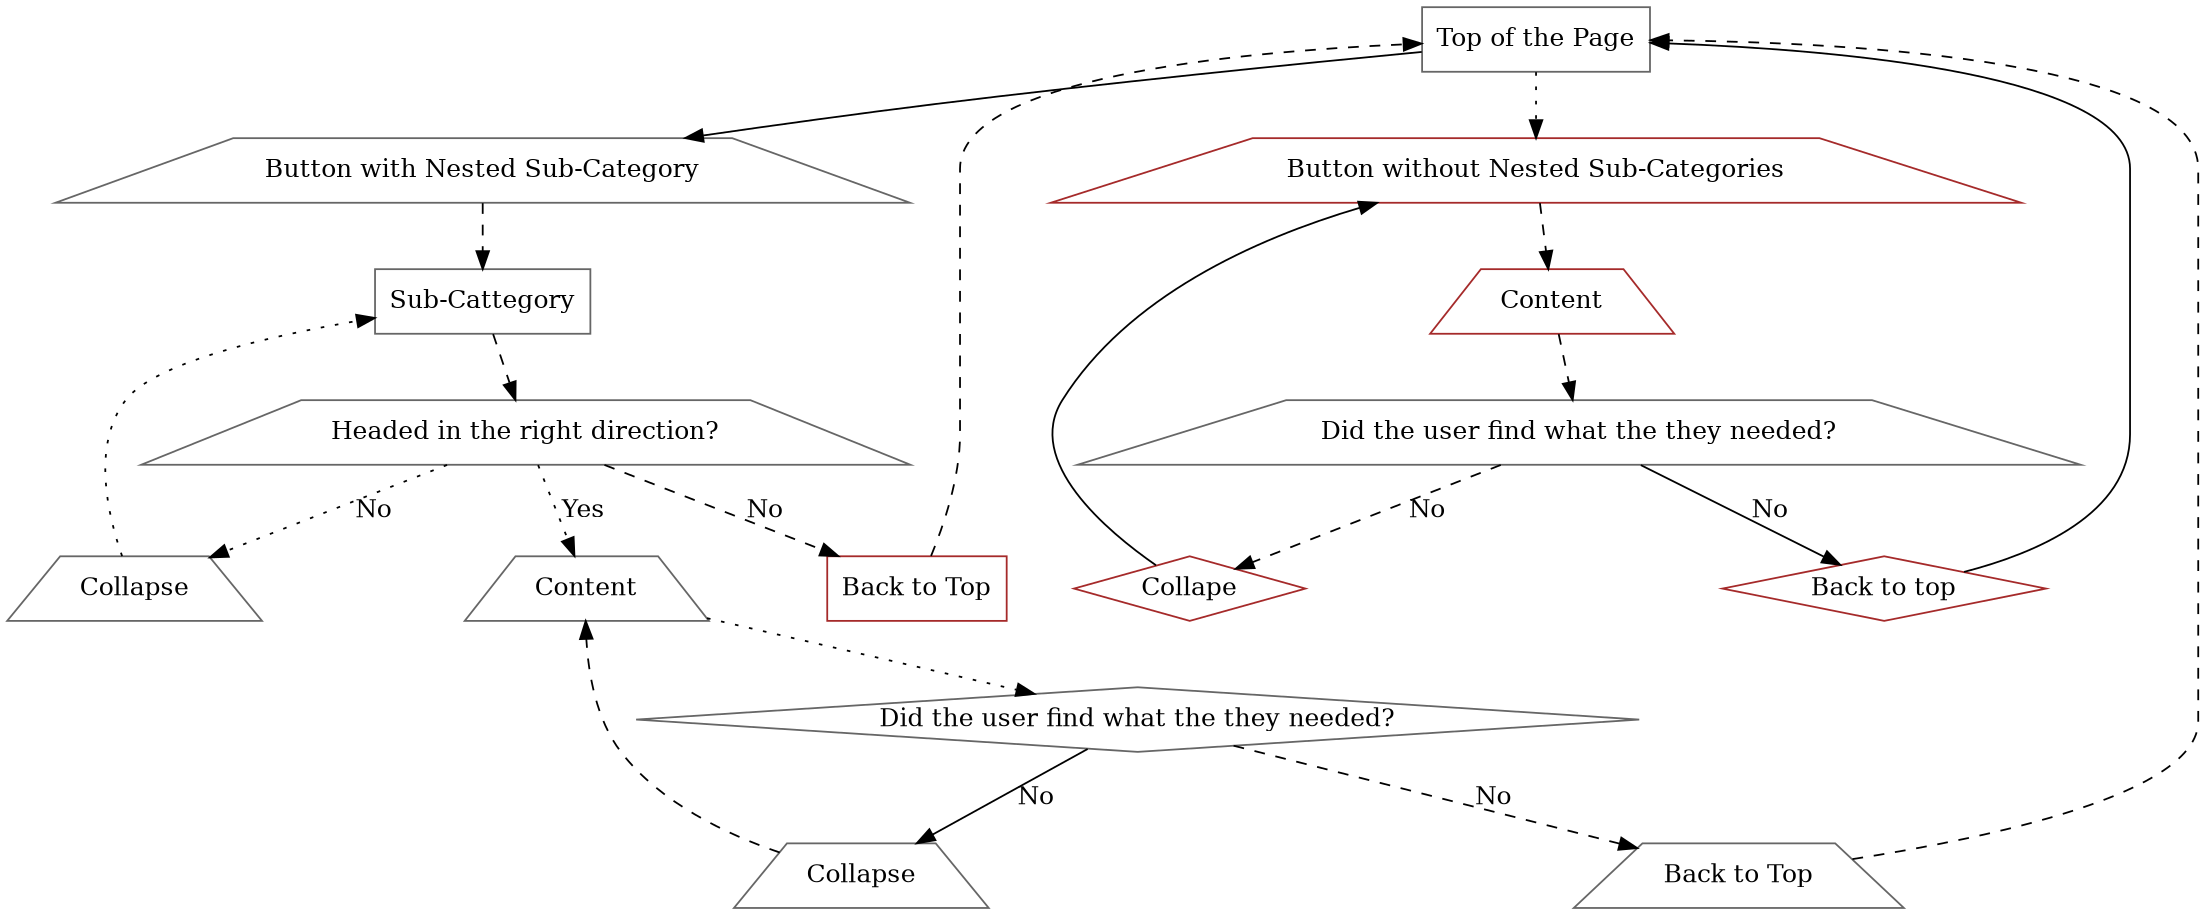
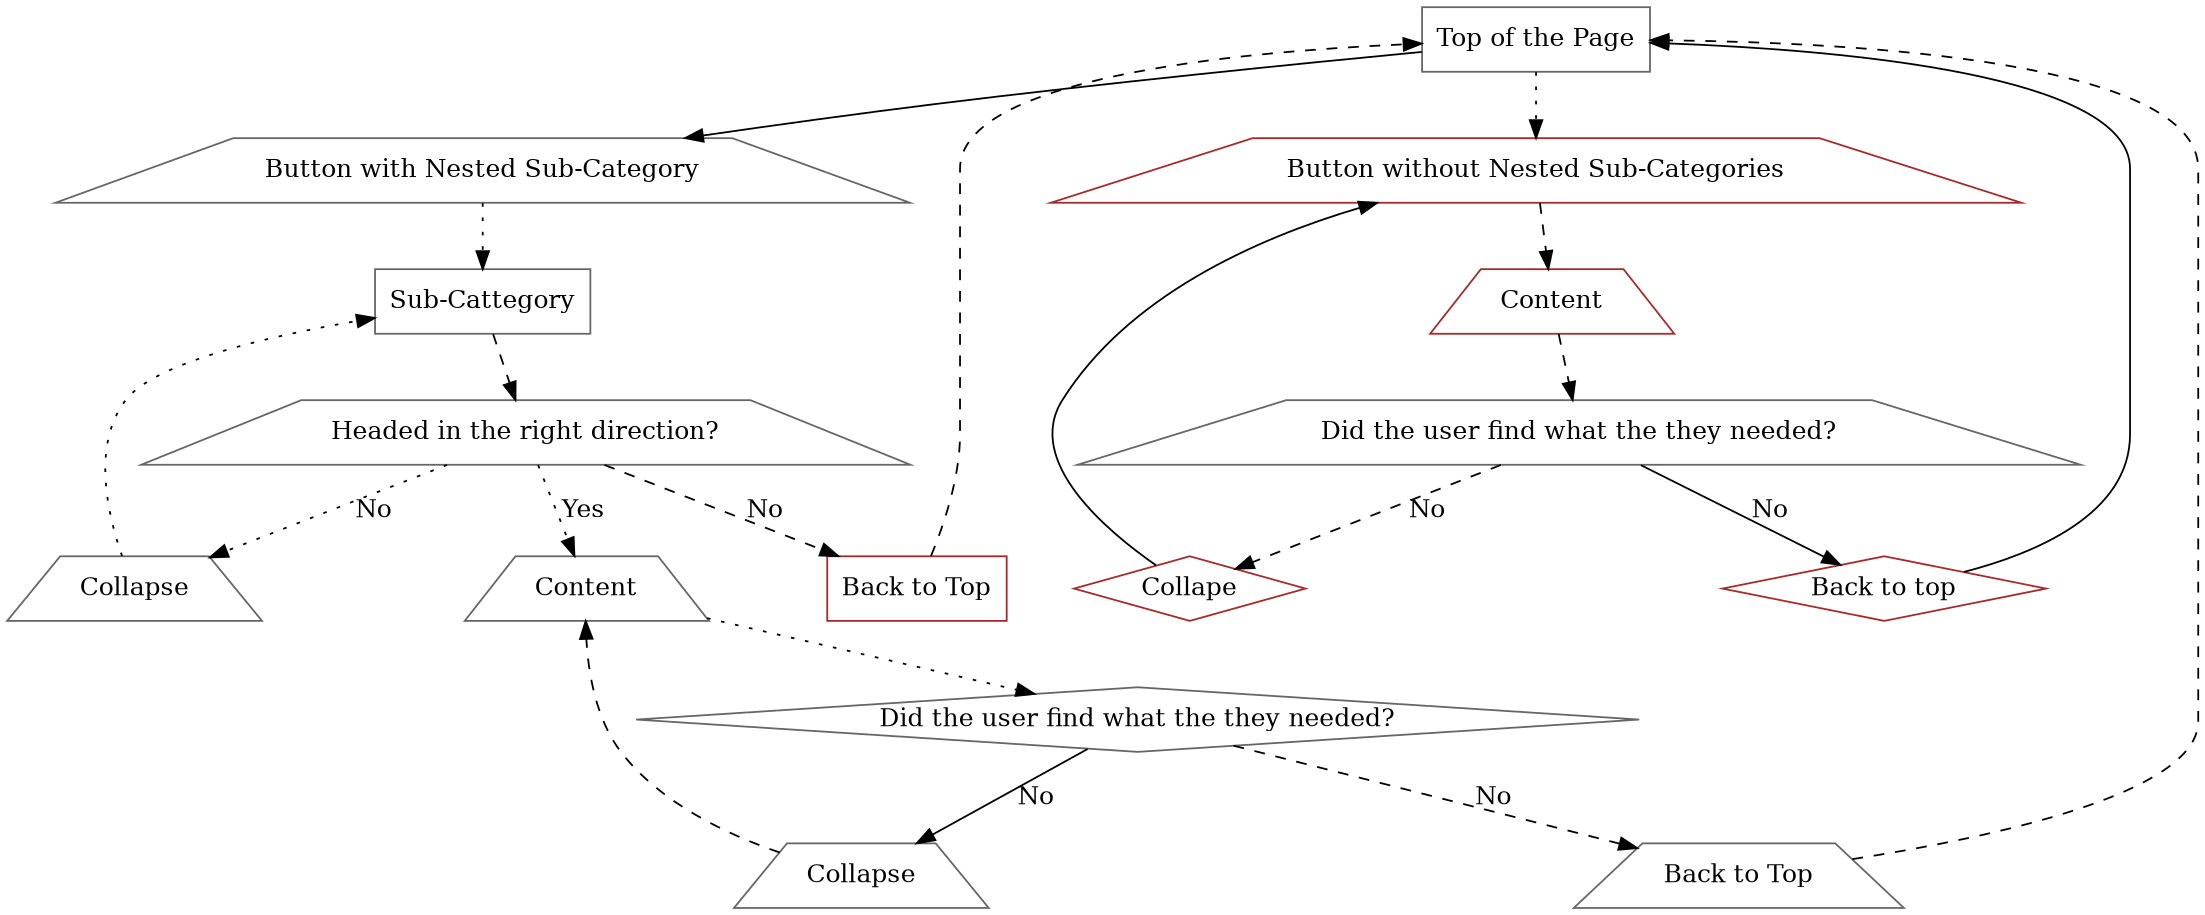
(483, 227) -> (483, 227)
